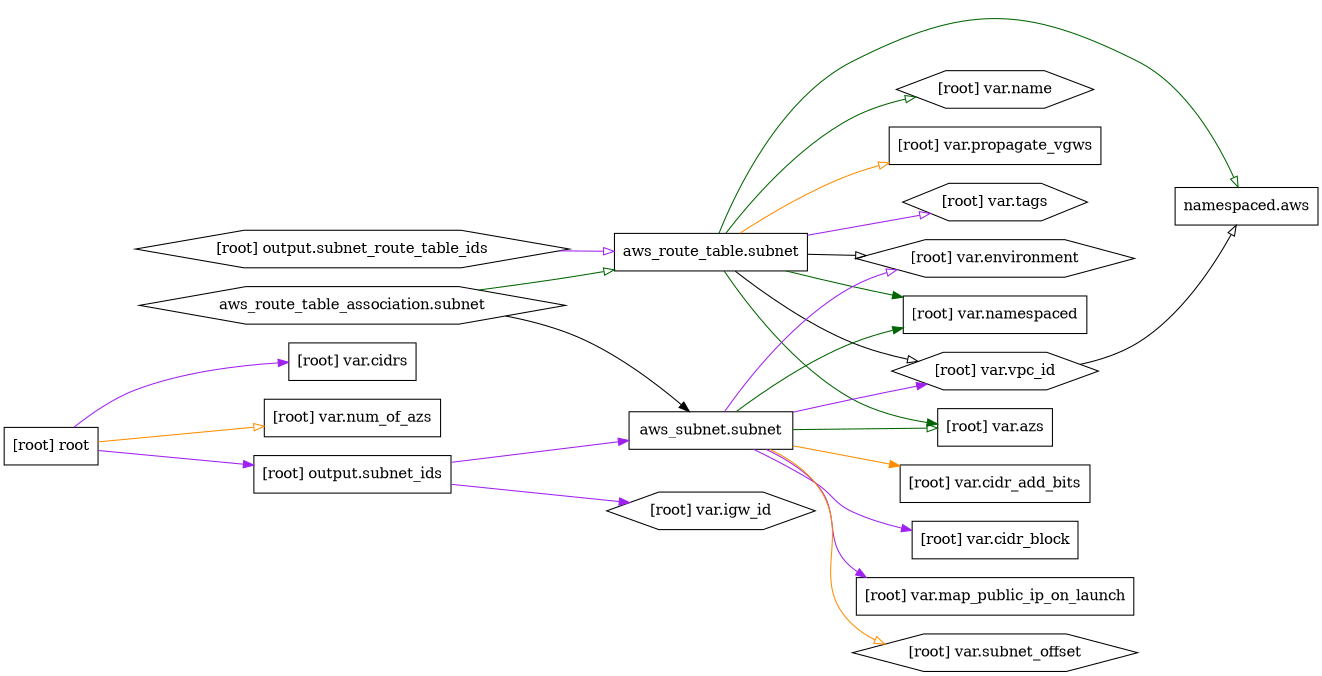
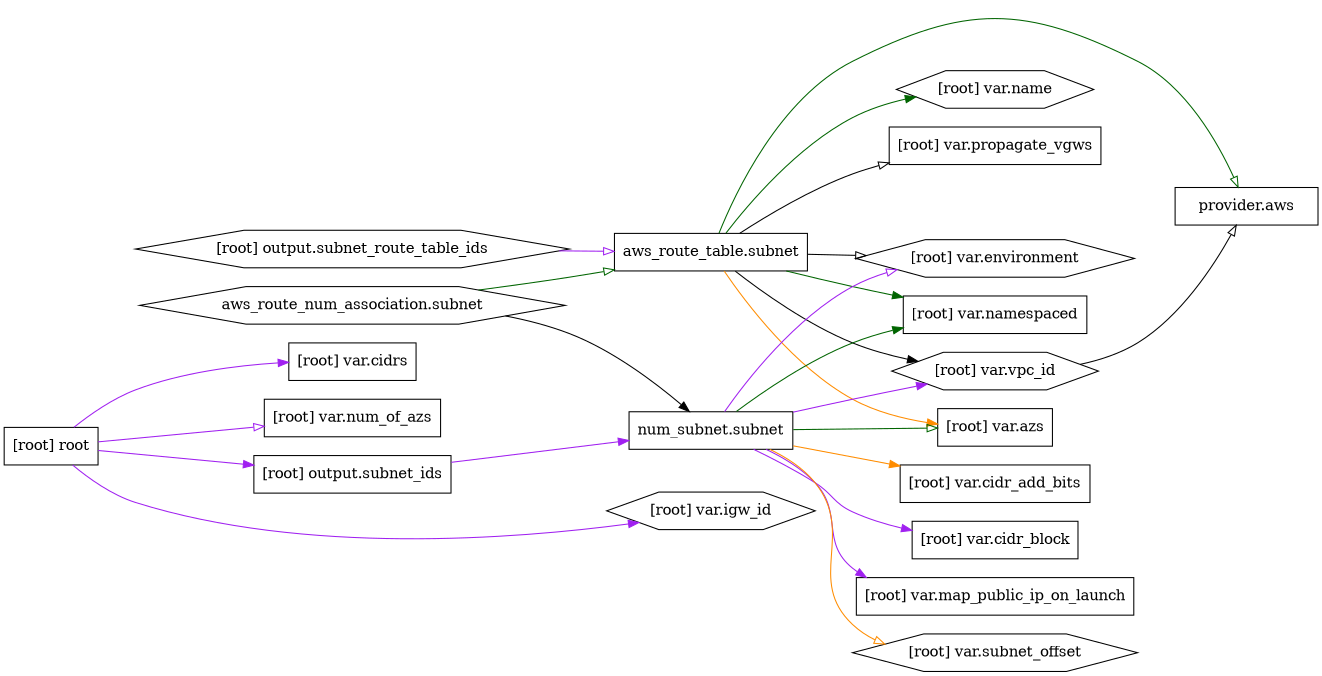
(805, 150) -> (805, 150)
(807, 194) -> (807, 194)
(995, 202) -> none
(1247, 206) -> (1247, 206)
(352, 305) -> (352, 305)
(816, 325) -> (816, 325)
(815, 373) -> (815, 373)
(711, 431) -> (711, 431)
(176, 435) -> (176, 435)
(535, 493) -> (344, 537)
